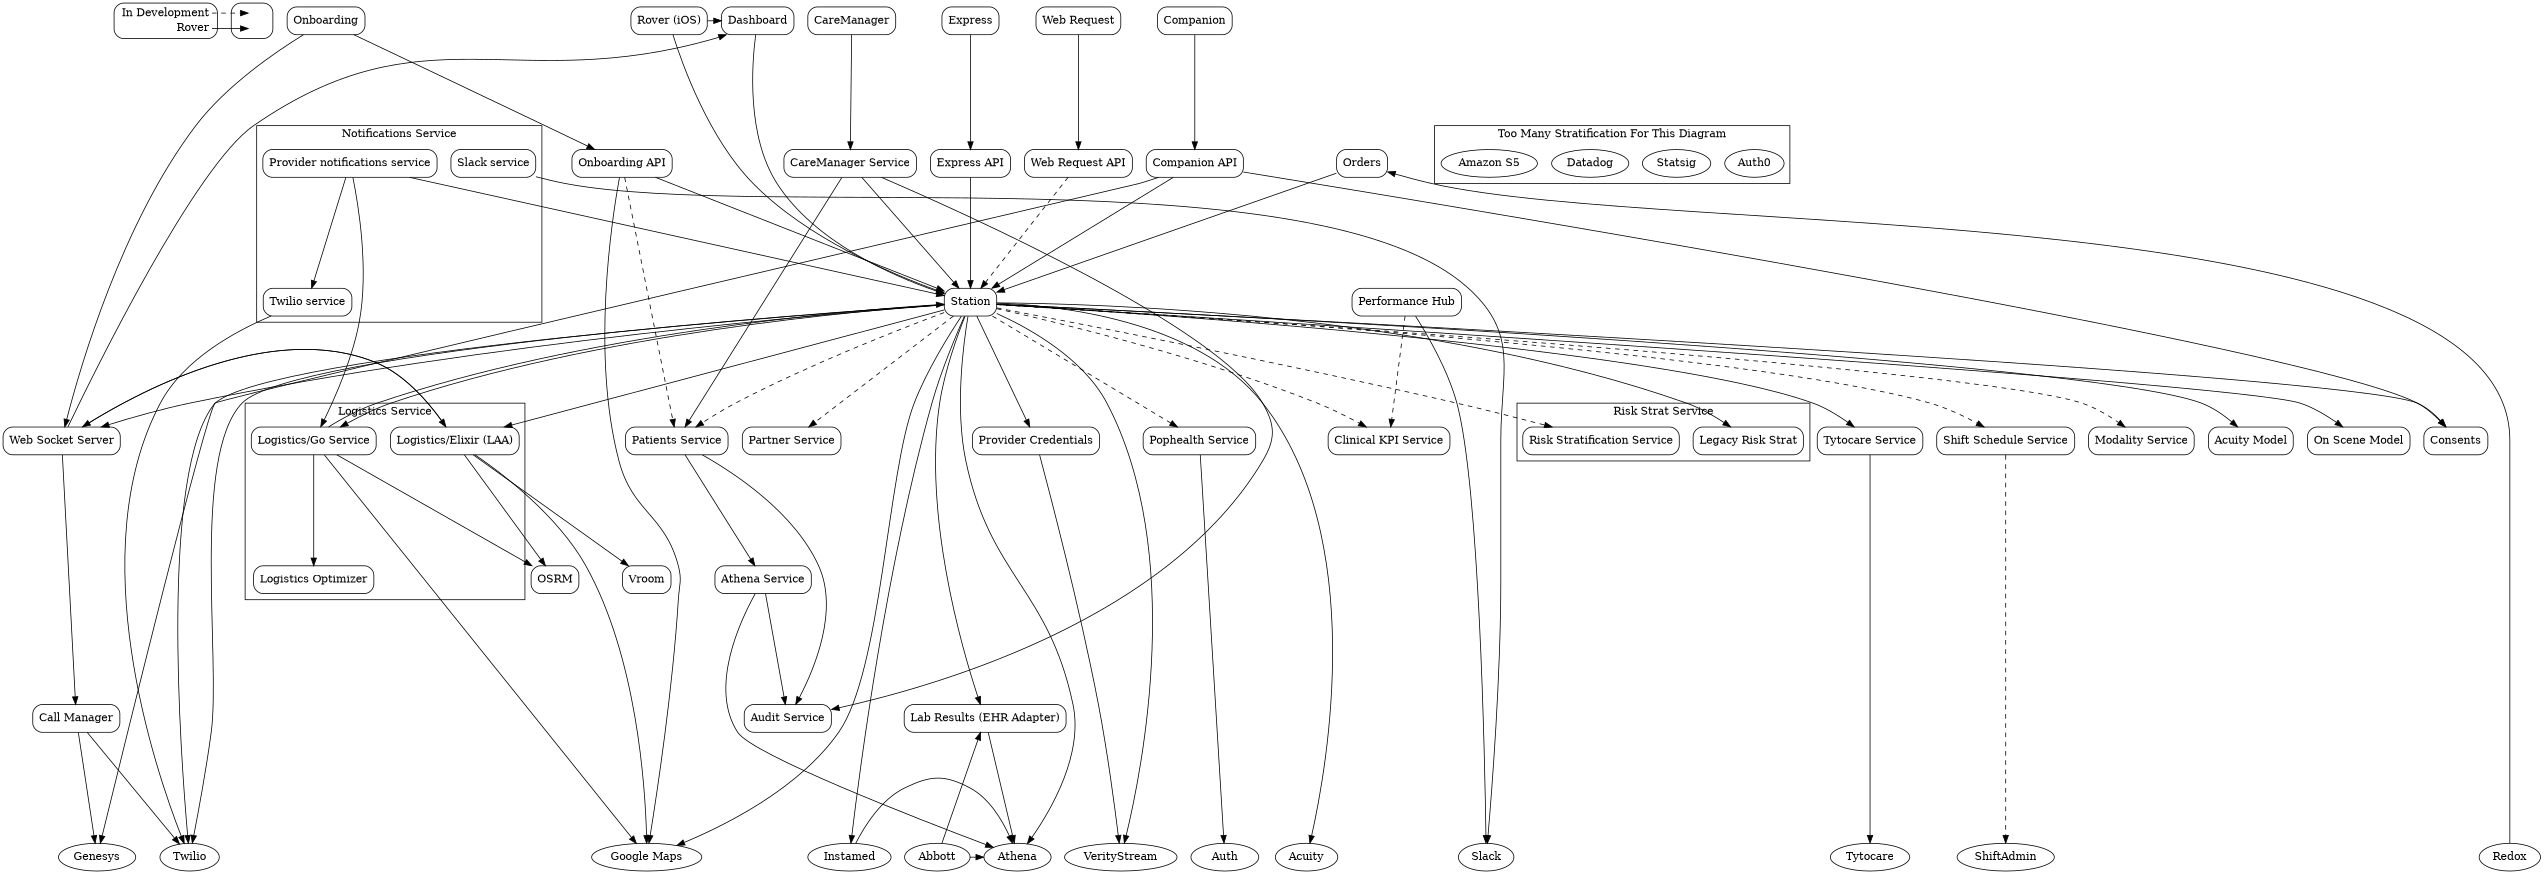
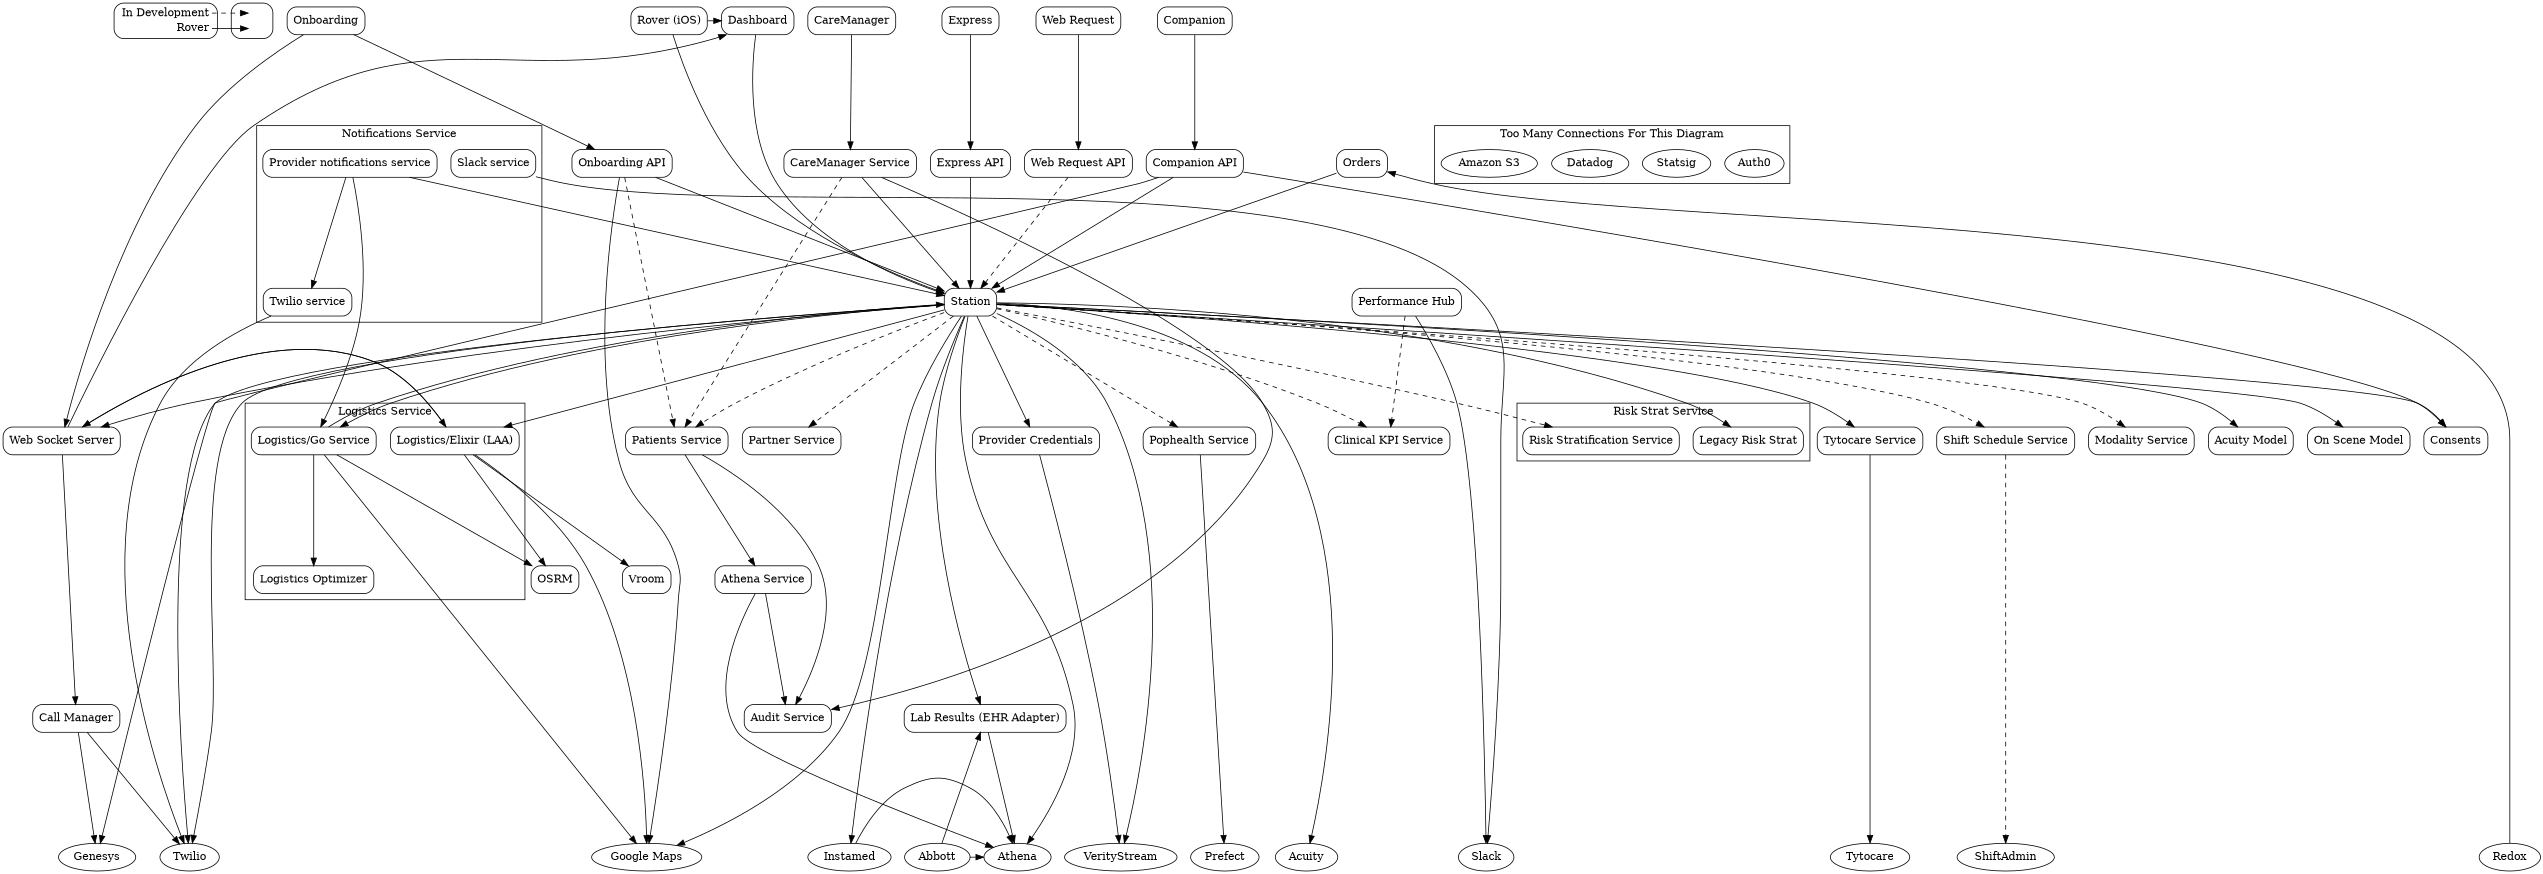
(1612, 135) -> (1612, 135)
(1489, 163) -> (1489, 163)
(766, 299) -> (766, 299)
(1225, 857) -> (1225, 857)
